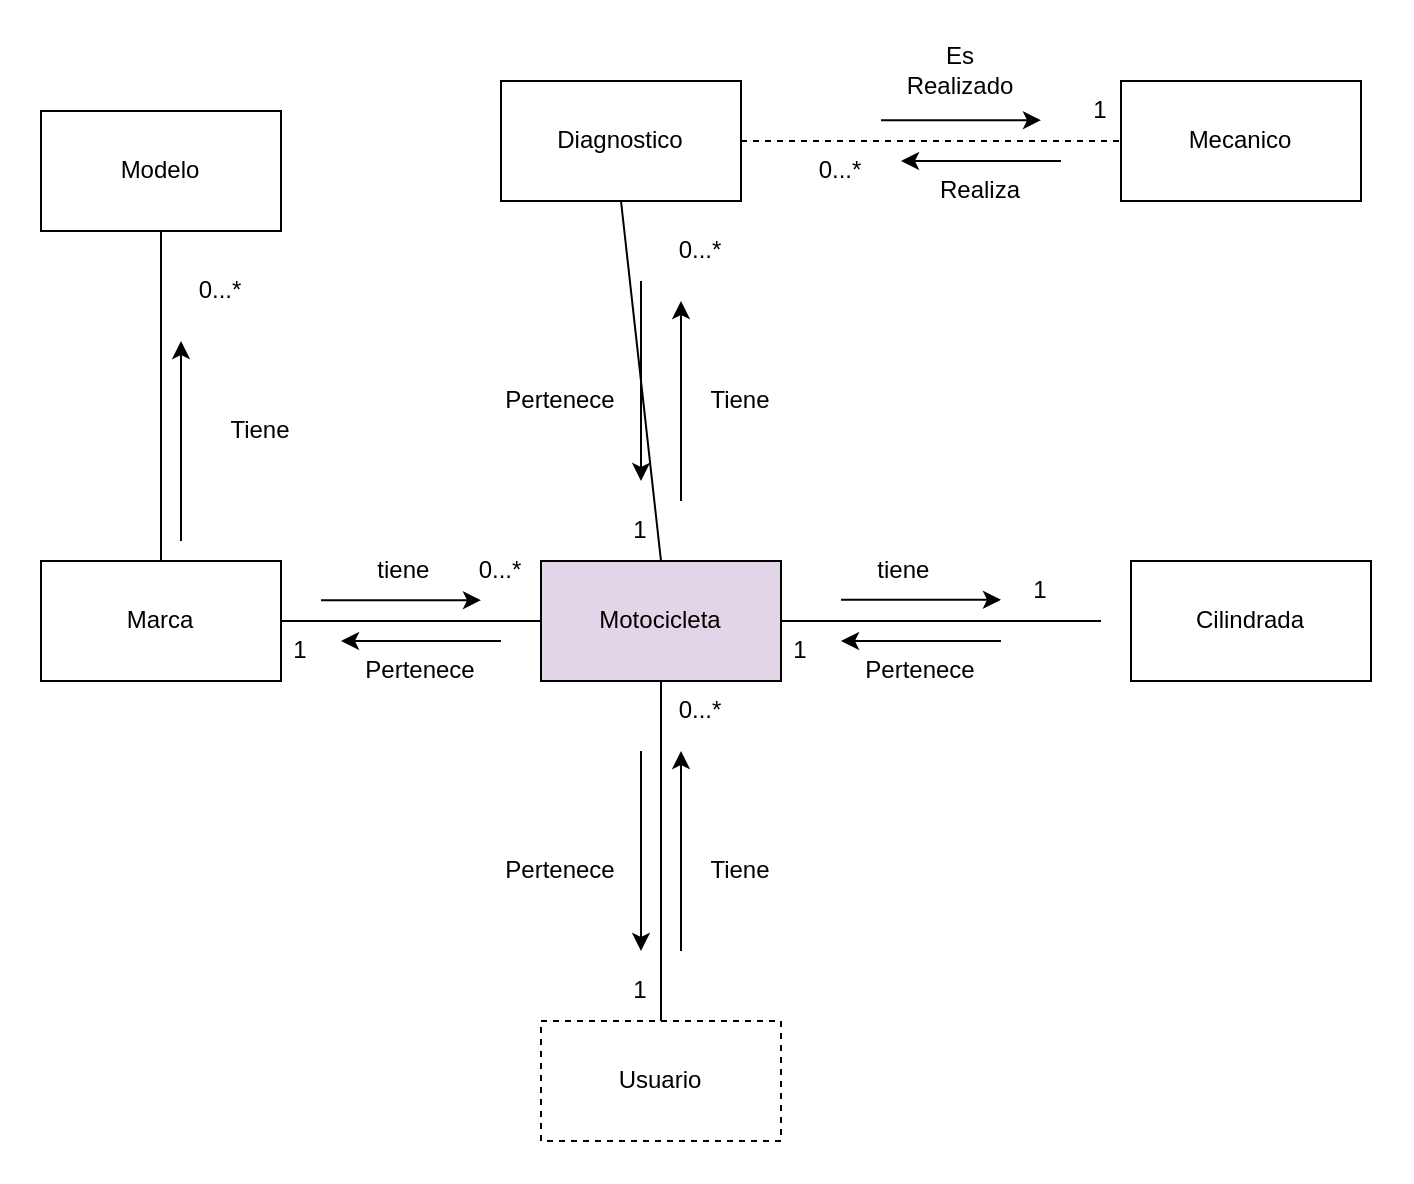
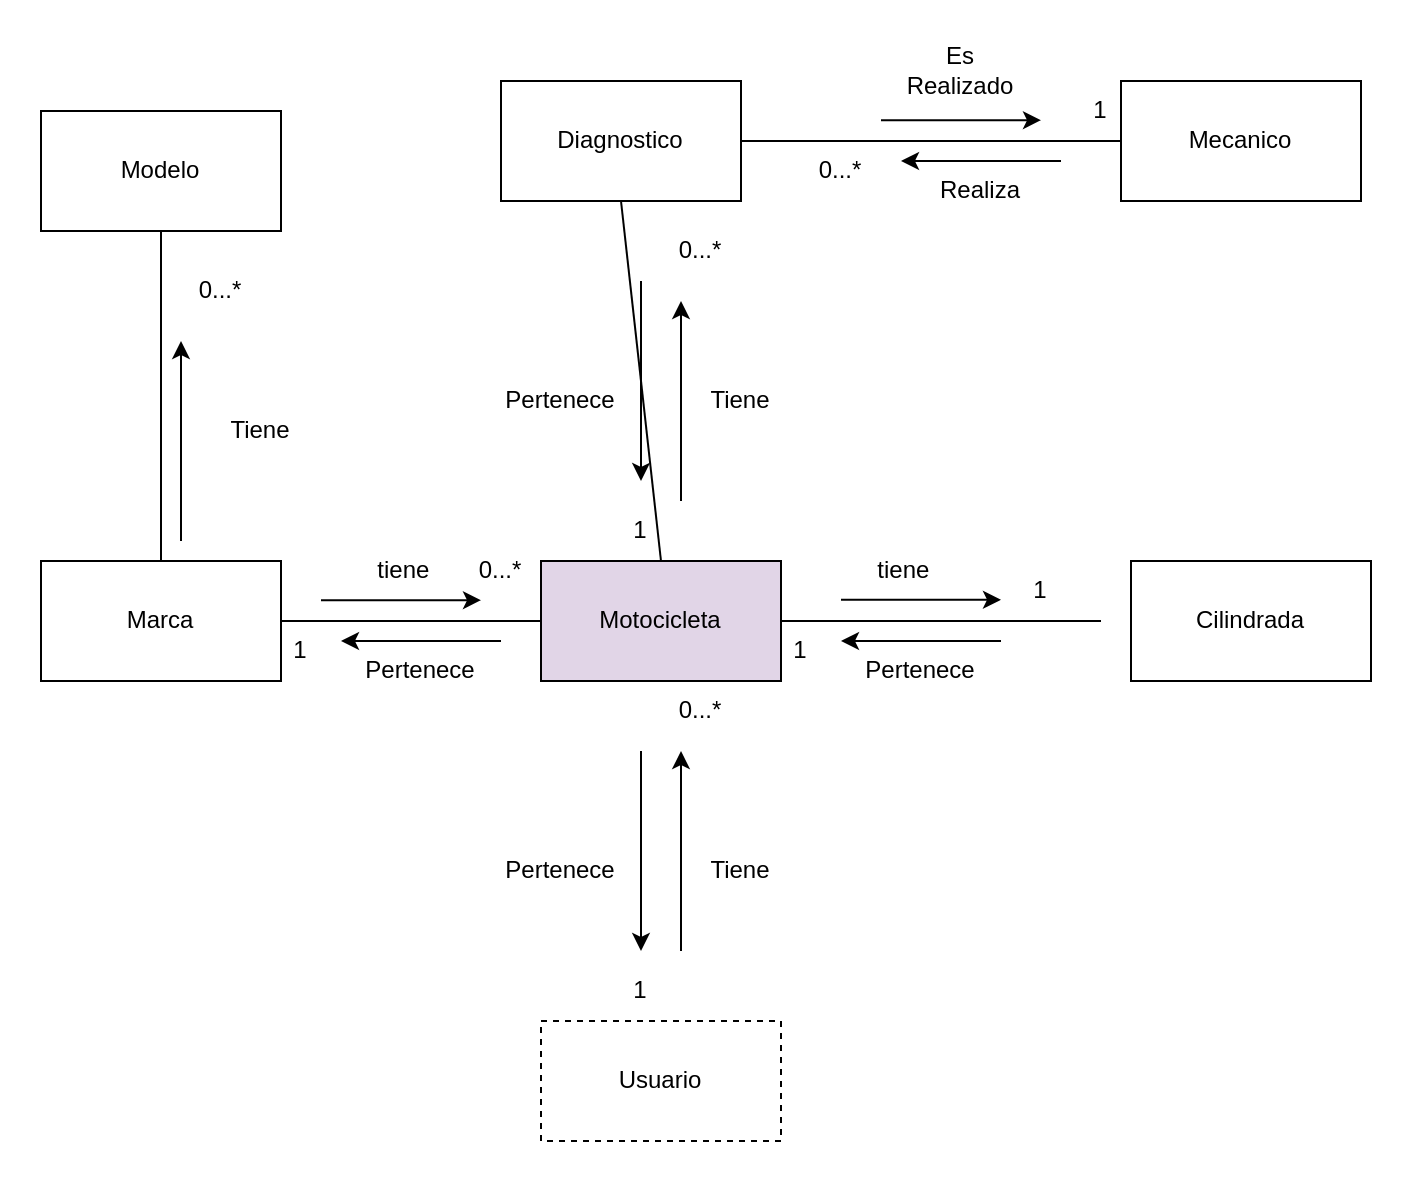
(933, 141) -> (933, 141)
(661, 851) -> none
